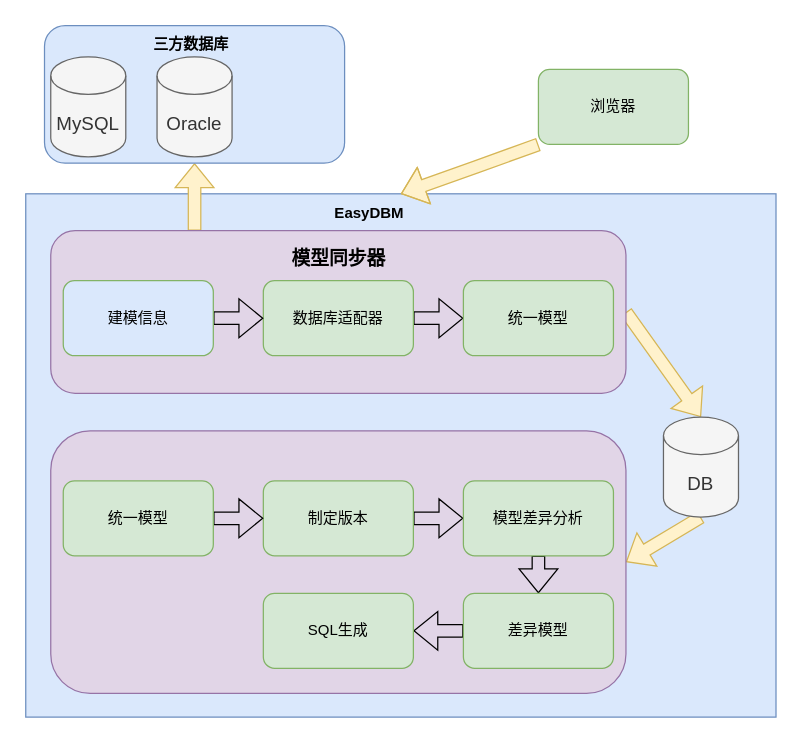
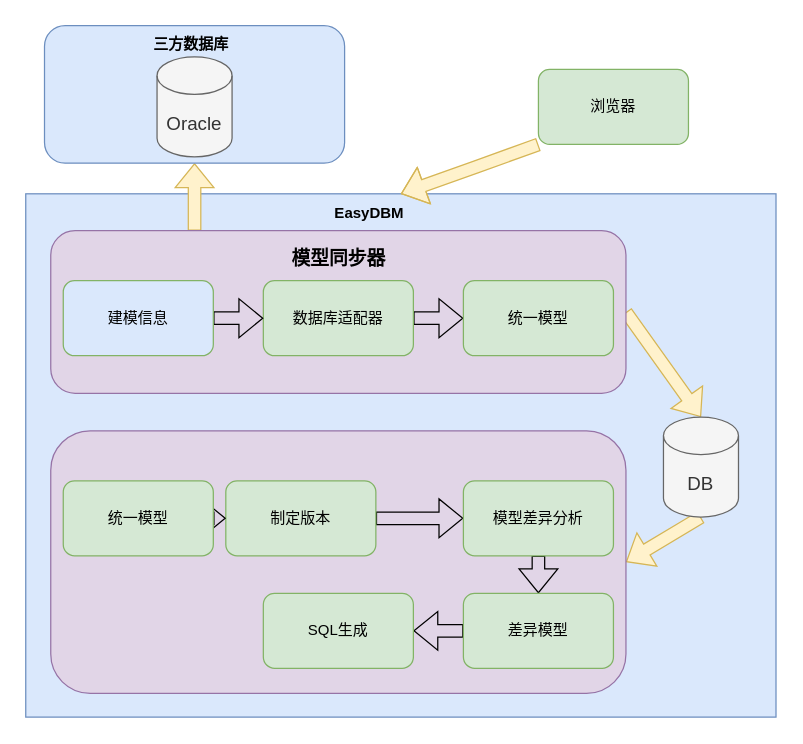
(88, 107) -> none
(338, 518) -> (301, 518)
